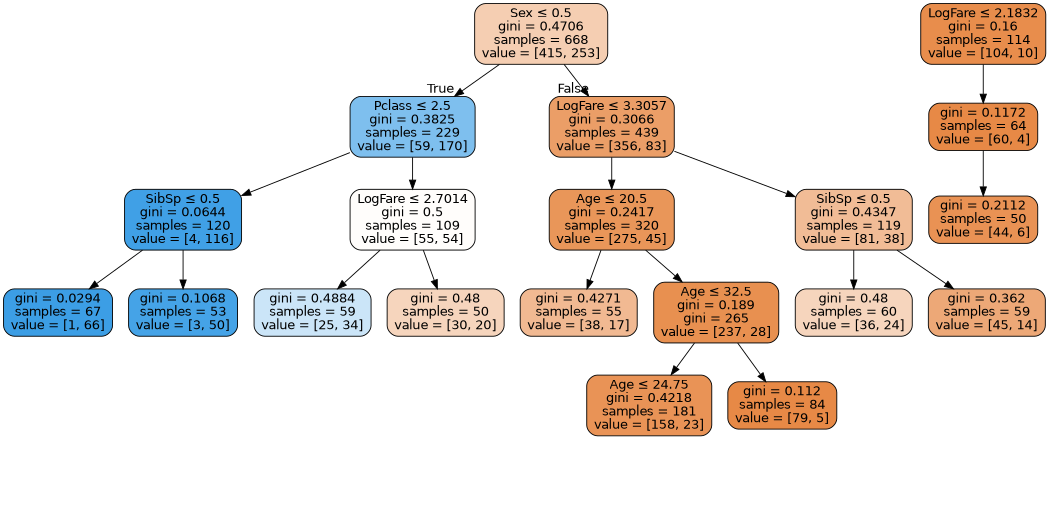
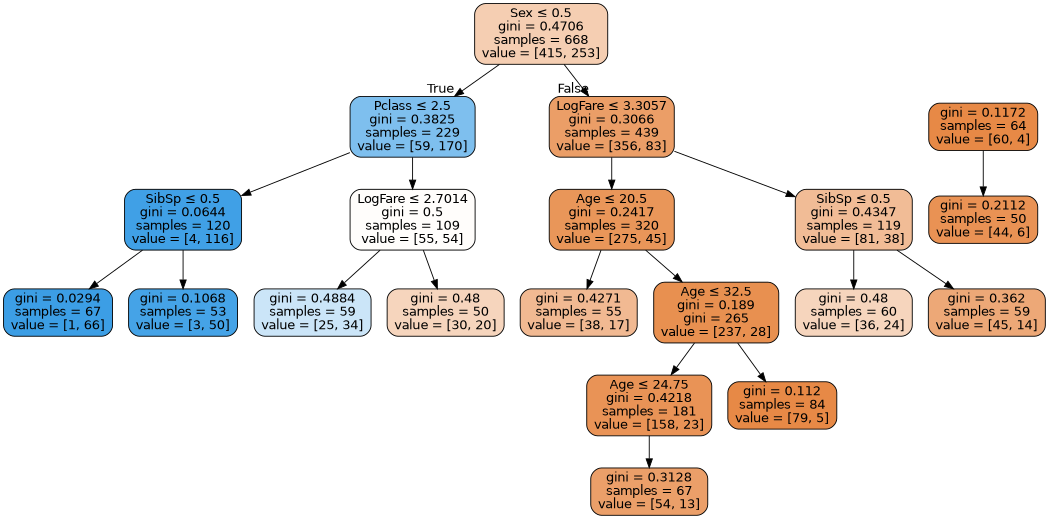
(983, 34) -> none
none -> (649, 492)
